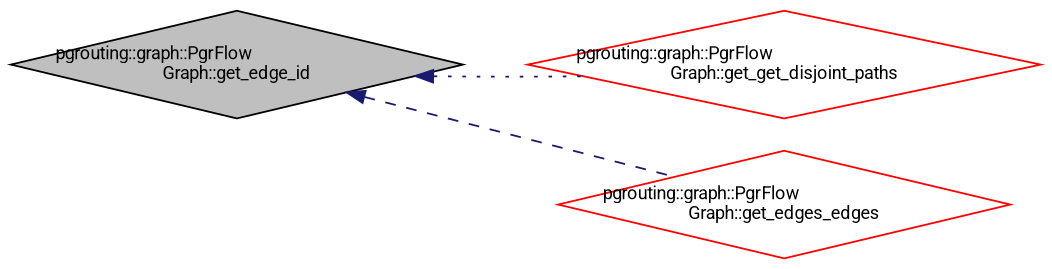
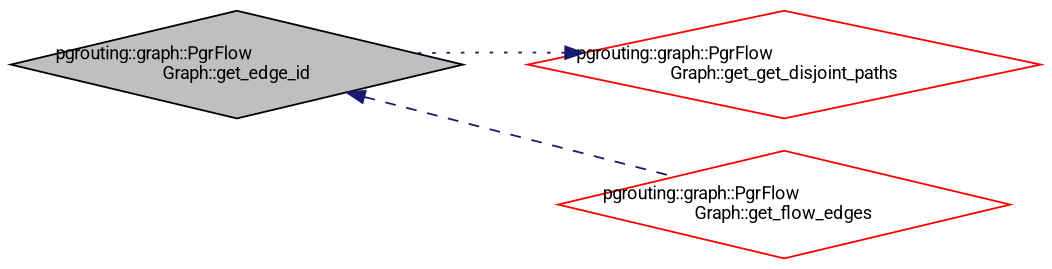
(508, 77) -> (490, 53)
(784, 205) -> (784, 205)
